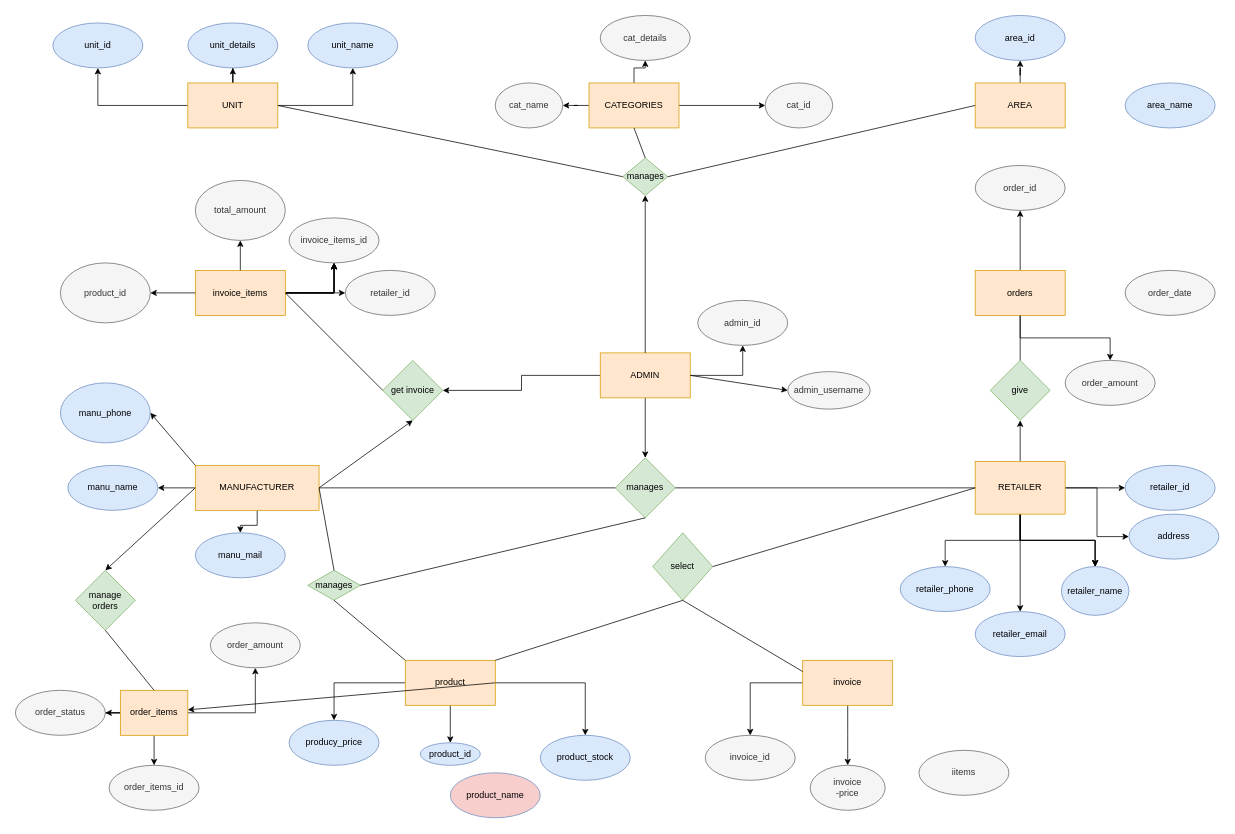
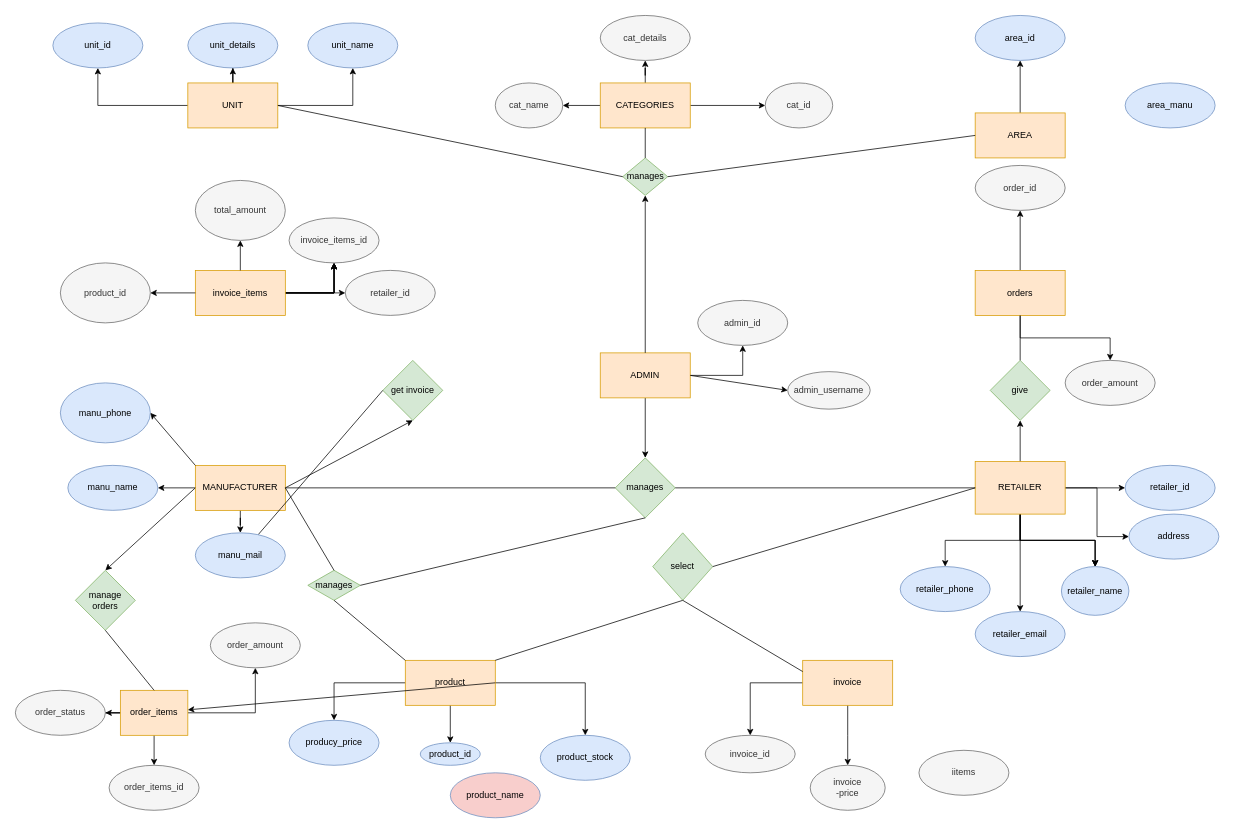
(634, 105) -> (645, 105)
(1020, 105) -> (1020, 135)
(1170, 105) -> (1170, 105)
(1170, 293) -> none
(334, 342) -> (349, 430)
(522, 380) -> none
(257, 488) -> (240, 488)
(750, 758) -> (750, 754)
